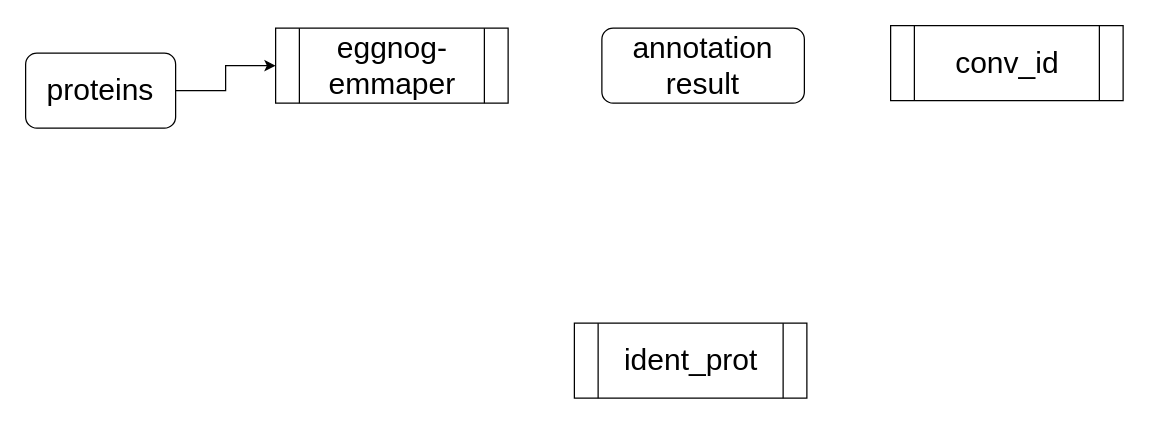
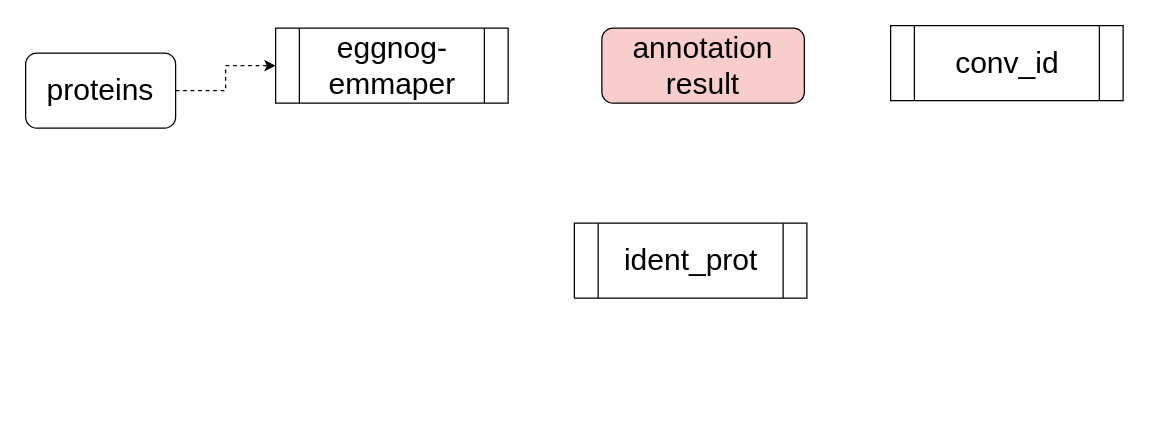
(703, 66) -> (703, 66)
(226, 84) -> (226, 84)
(691, 361) -> (691, 261)
